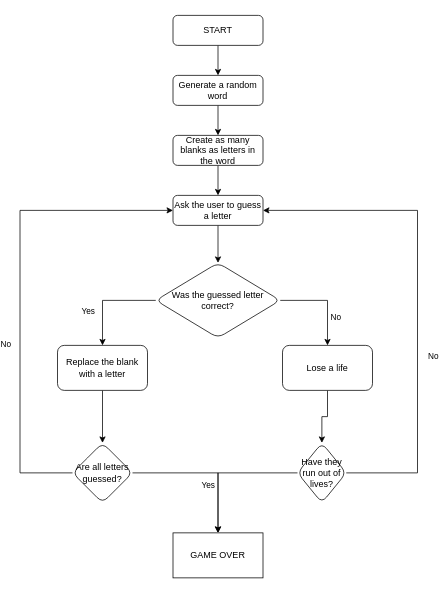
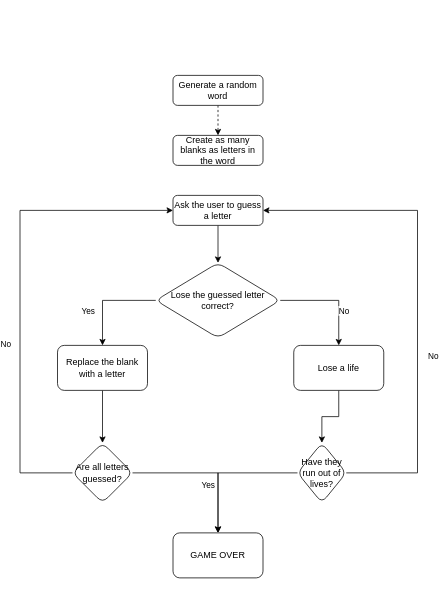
(218, 30) -> none
(218, 69) -> none
(218, 117) -> (218, 117)
(218, 189) -> none
(218, 300) -> (218, 300)
(327, 368) -> (339, 368)
(218, 555) -> (218, 555)
